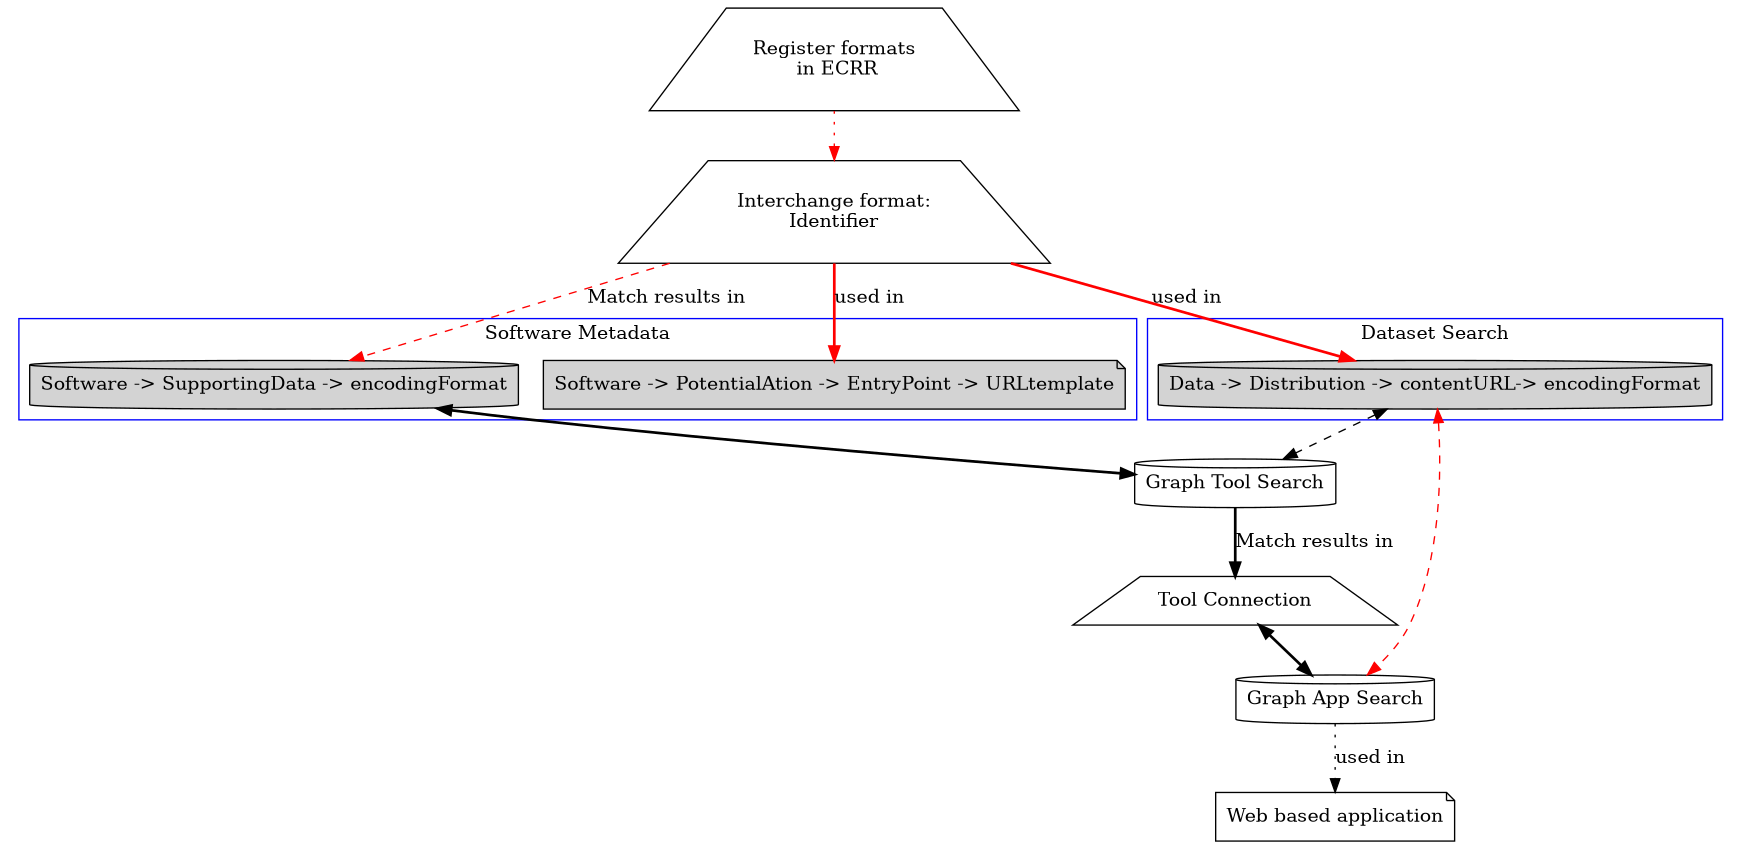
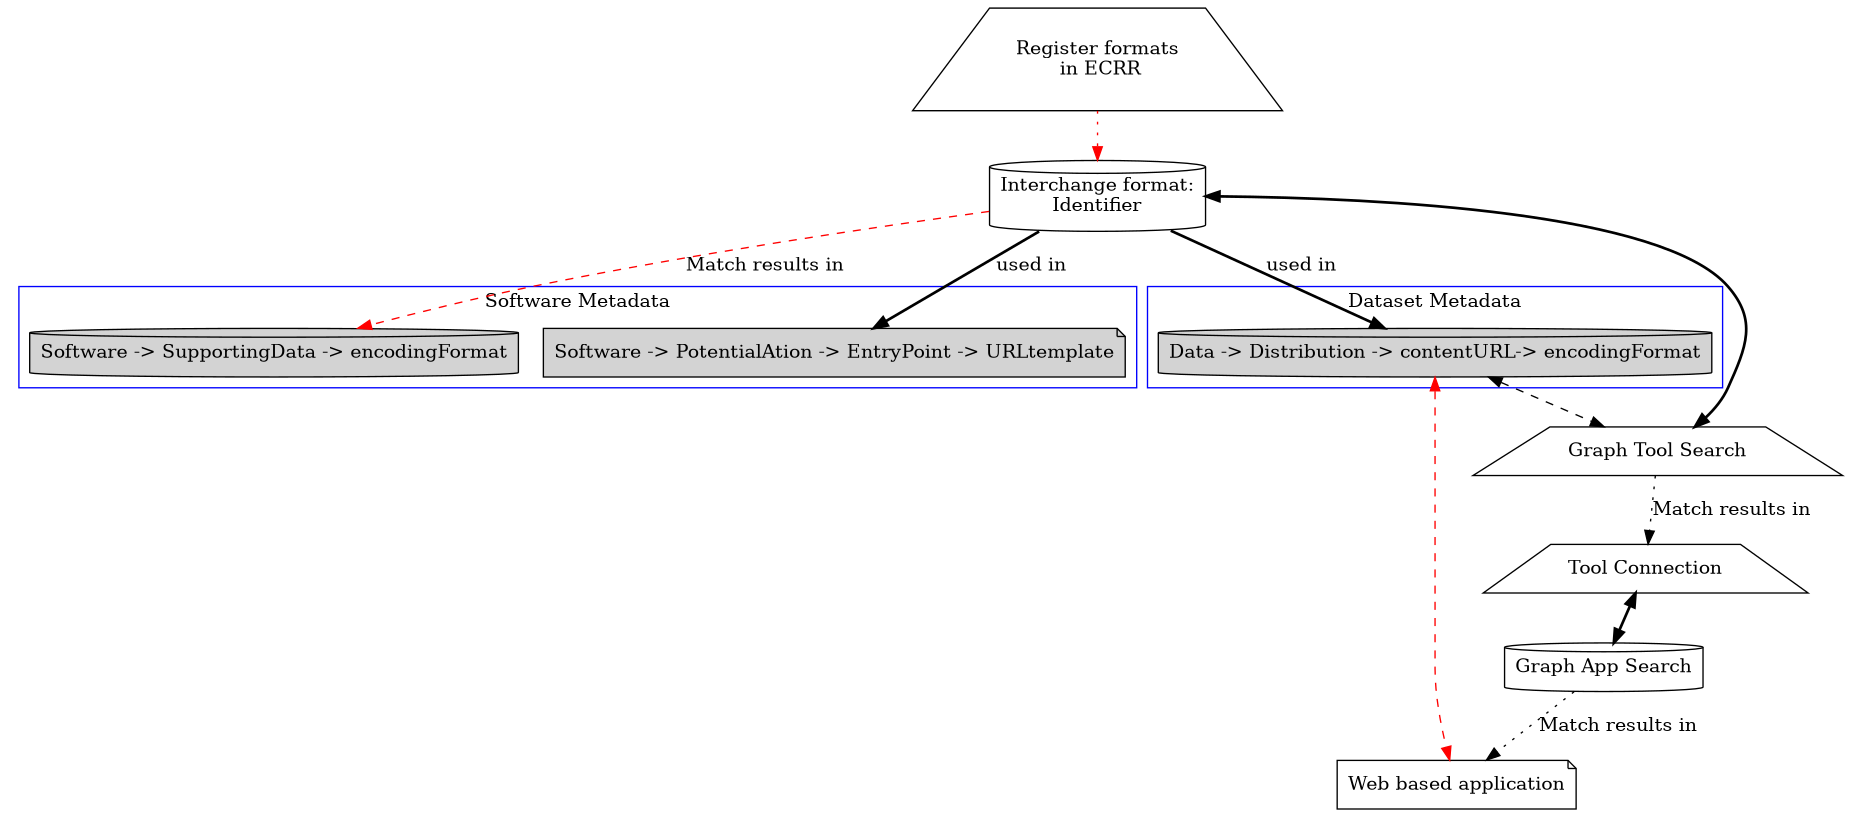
(834, 212) -> (1098, 196)
(834, 305) -> (962, 276)
(1176, 310) -> (1271, 277)
(1435, 334) -> (1435, 302)
(786, 445) -> (1554, 221)
(1235, 483) -> (1658, 451)
(1235, 535) -> (1652, 503)
(1432, 552) -> (1435, 569)
(1370, 758) -> (1619, 726)
